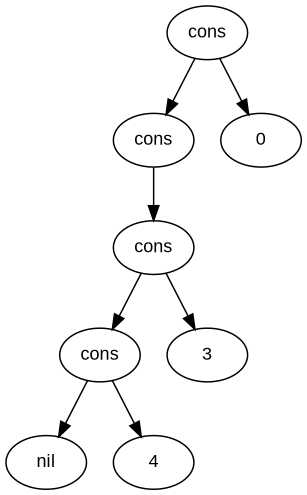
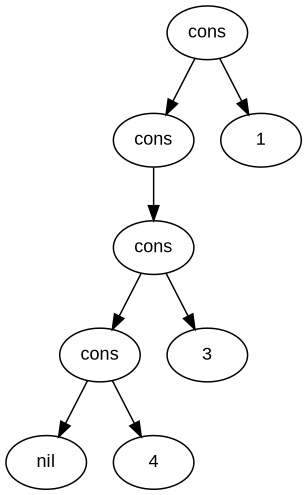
(261, 140) -> (261, 140)
